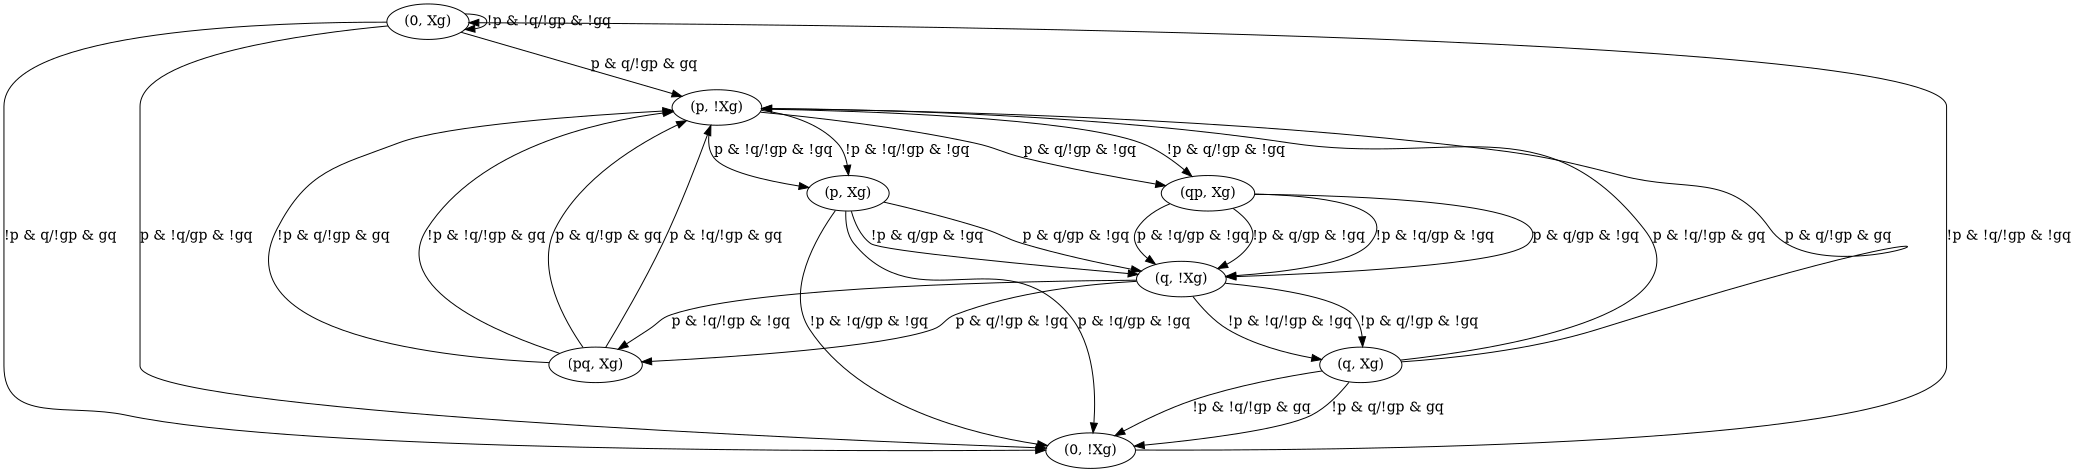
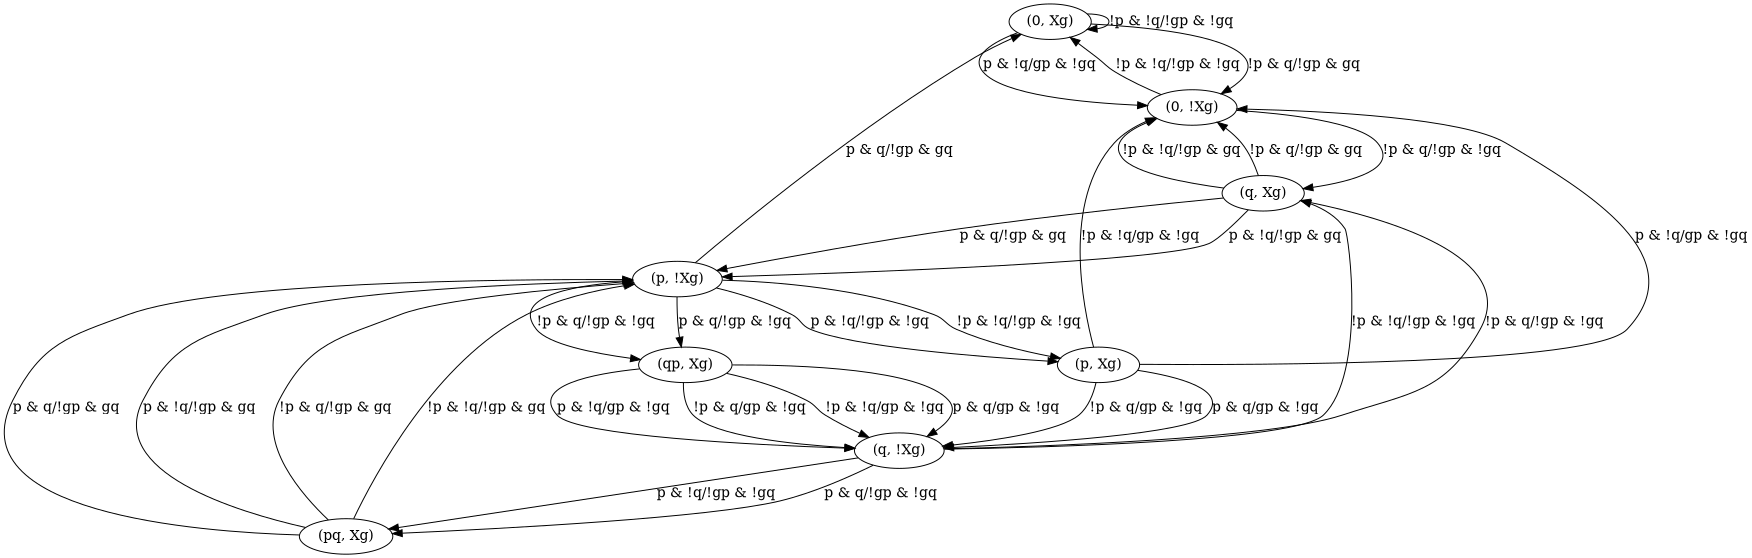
(567, 63) -> (848, 142)
none -> (1355, 130)
